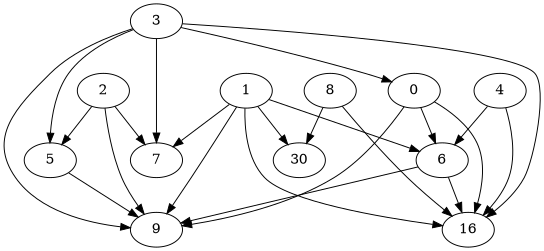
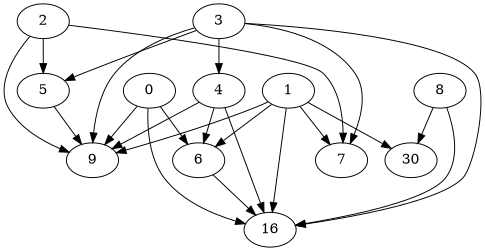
(282, 51) -> (219, 52)
(327, 188) -> (160, 123)
